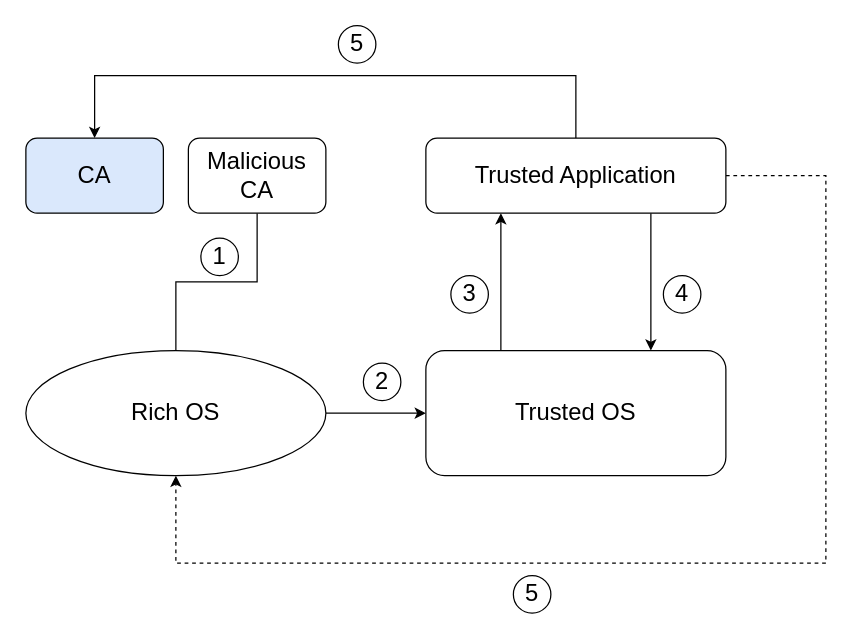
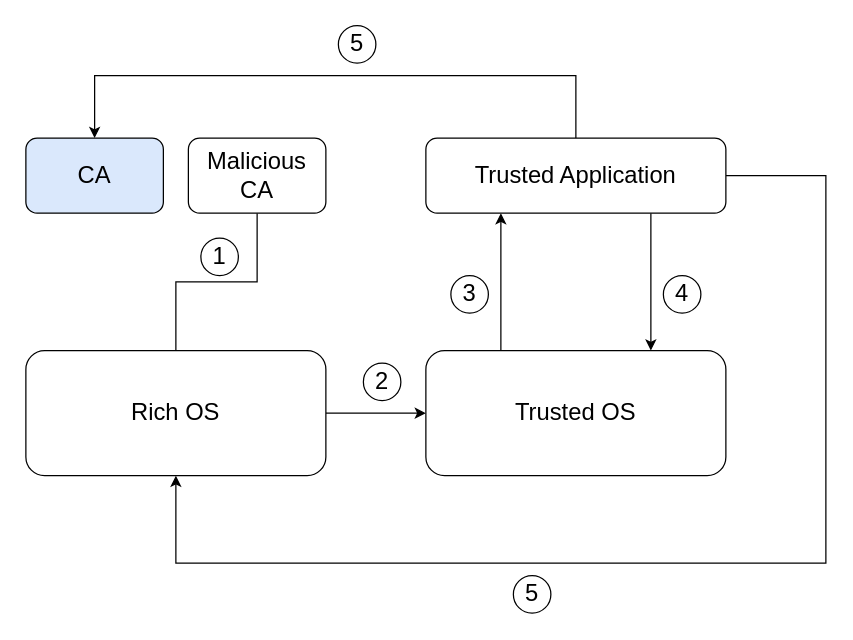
(176, 413) -> (176, 413)
(704, 563) -> (704, 563)
